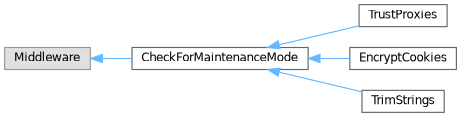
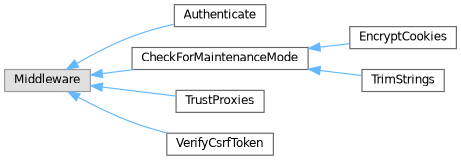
none -> (220, 16)
(319, 35) -> (139, 92)
none -> (220, 144)
